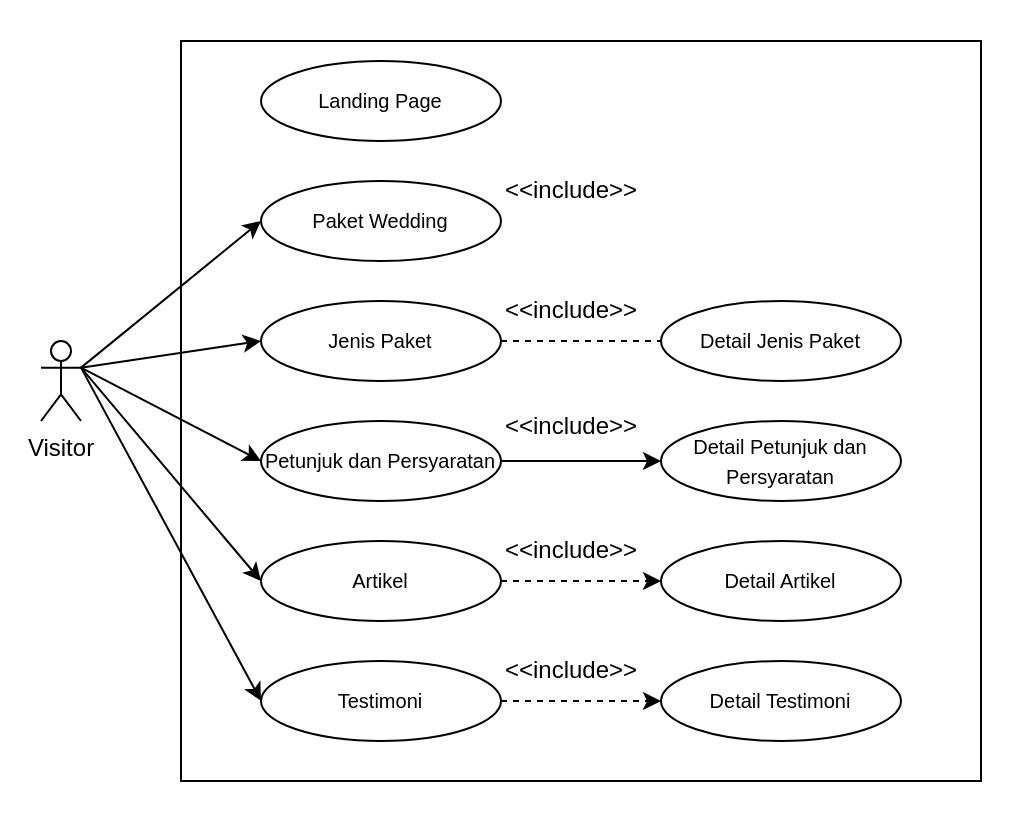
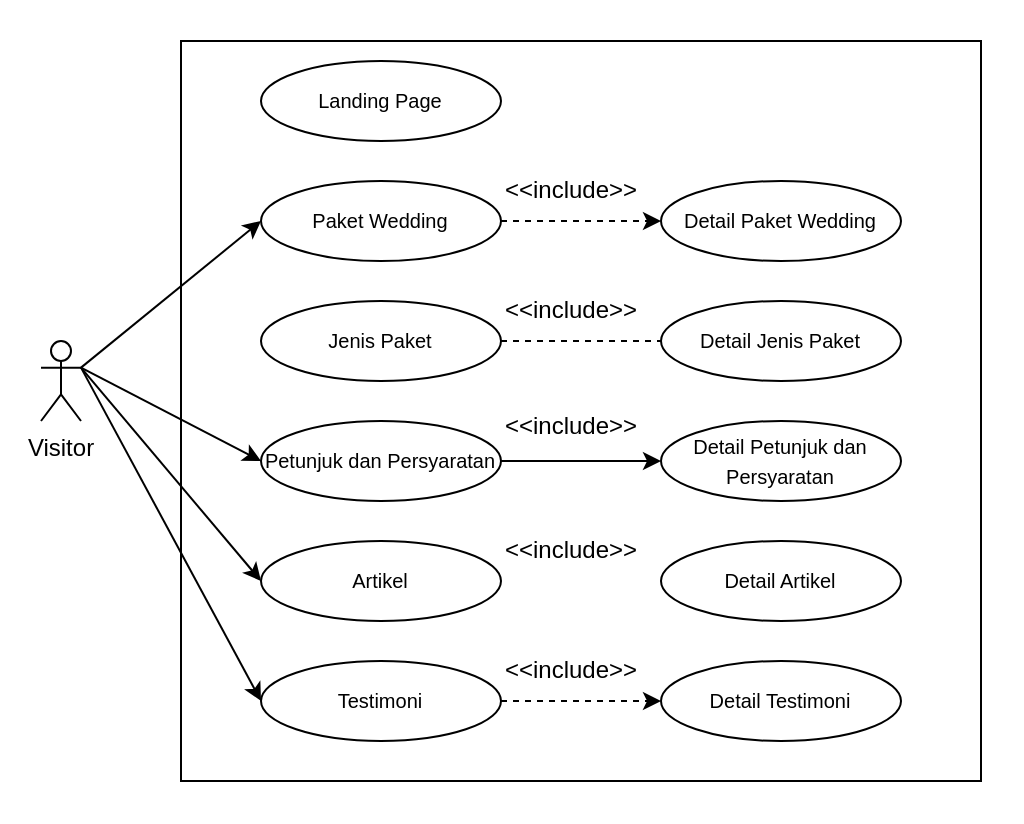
none -> (574, 221)
none -> (781, 221)
(167, 355) -> none
(574, 581) -> none
